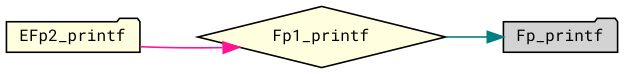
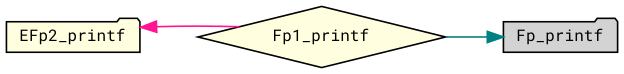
(181, 48) -> (198, 26)
